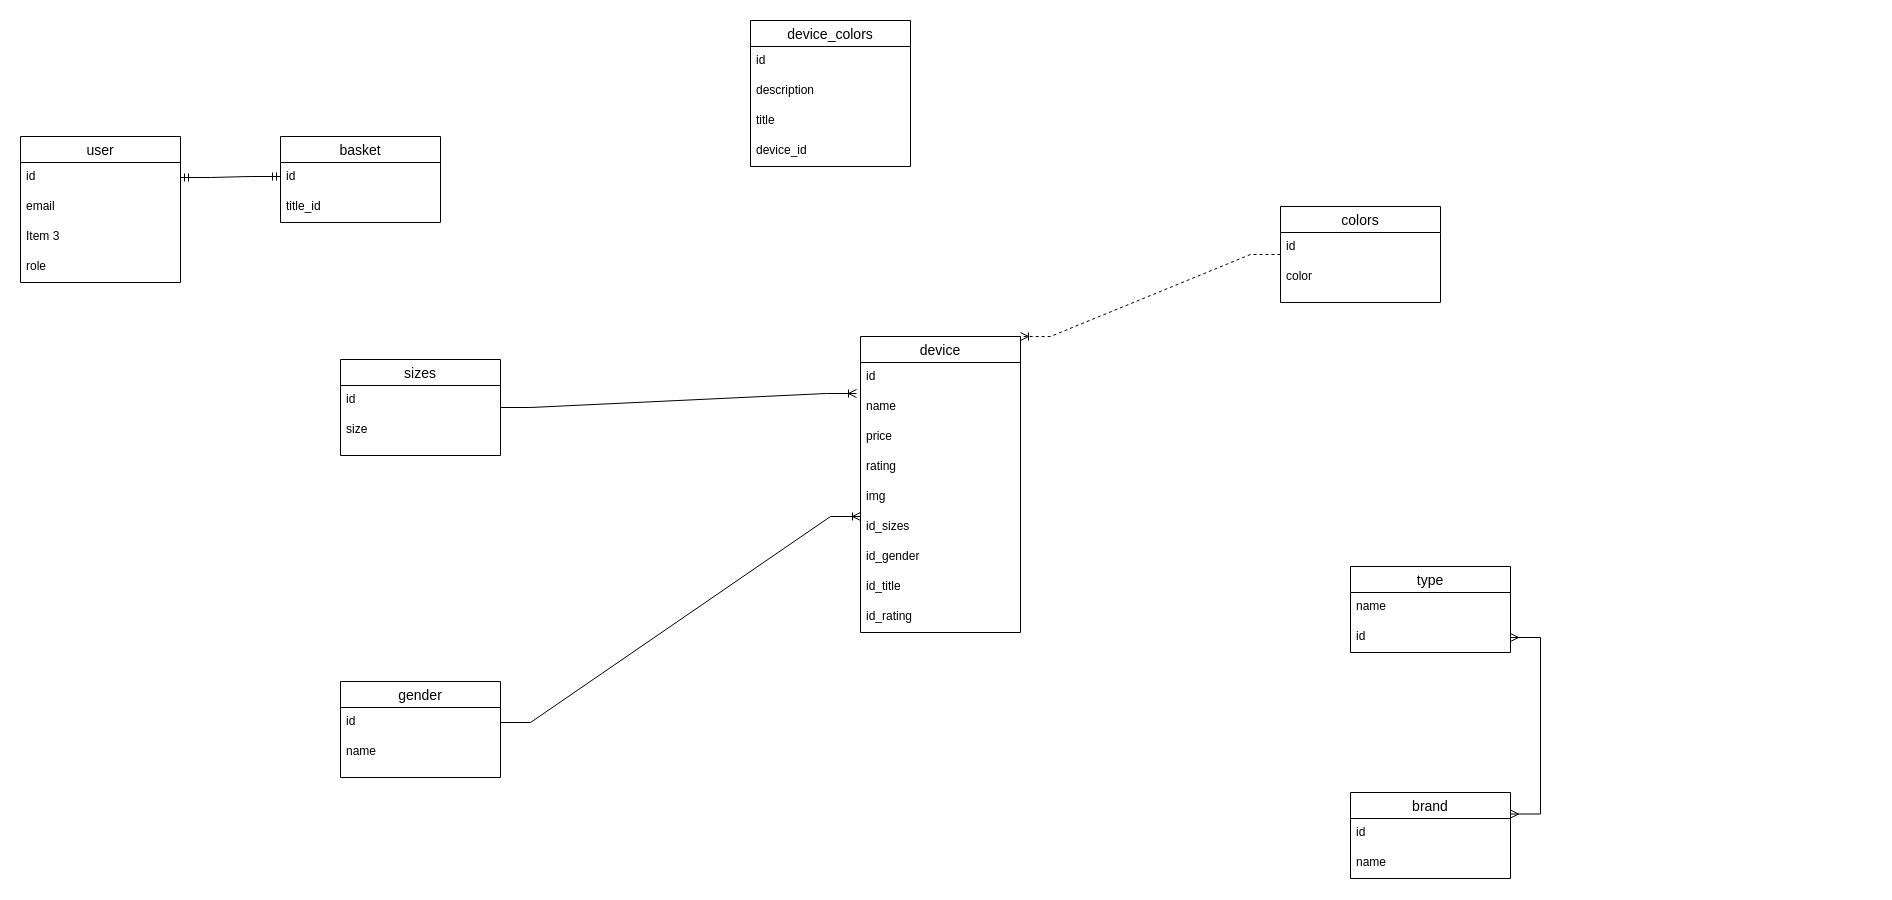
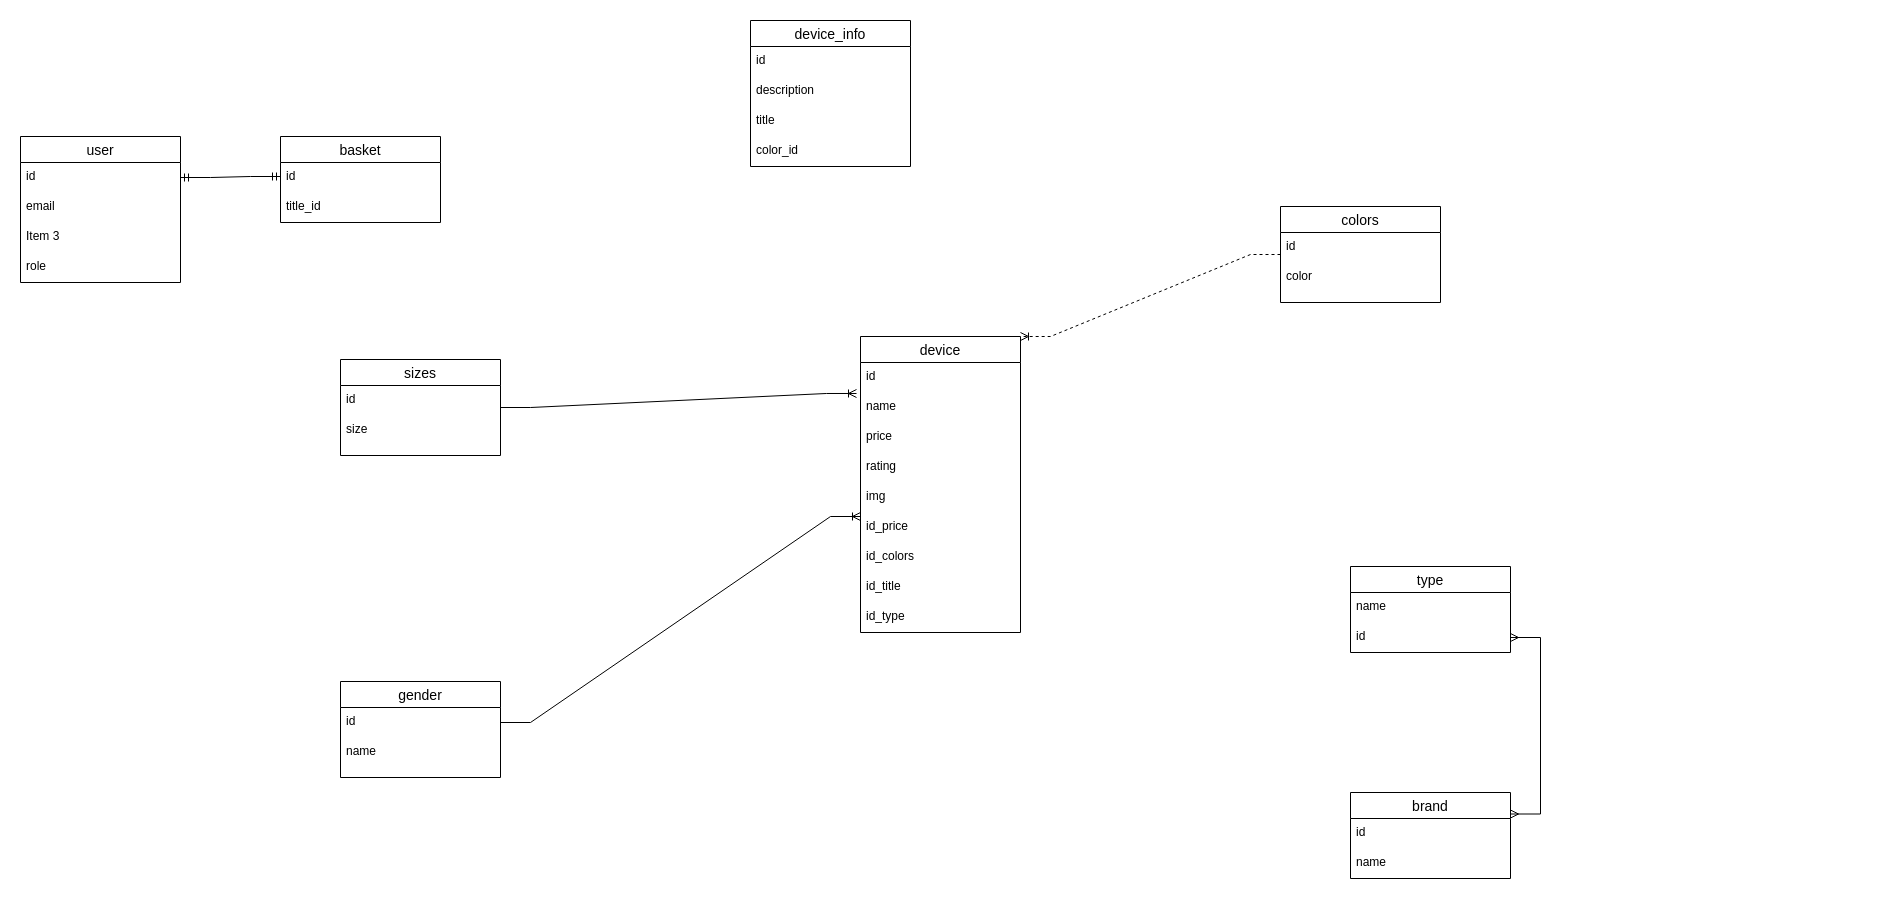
(830, 34) -> (830, 34)
(784, 151) -> (780, 151)
(890, 527) -> (890, 527)
(895, 557) -> (894, 557)
(894, 617) -> (888, 617)
